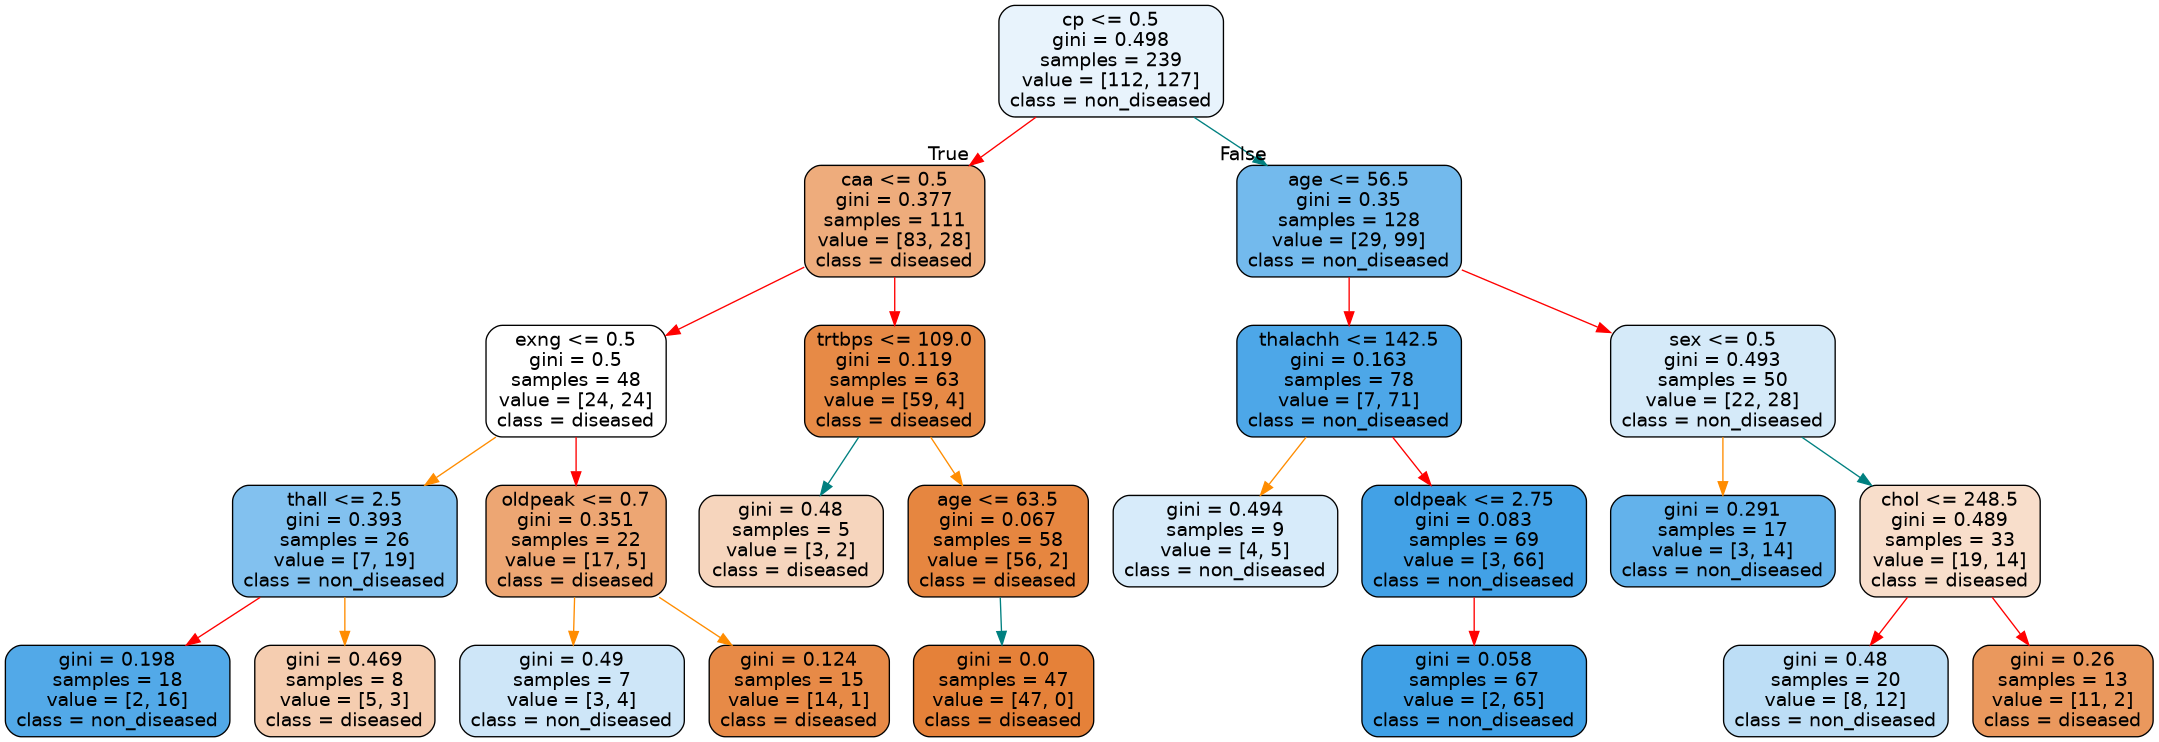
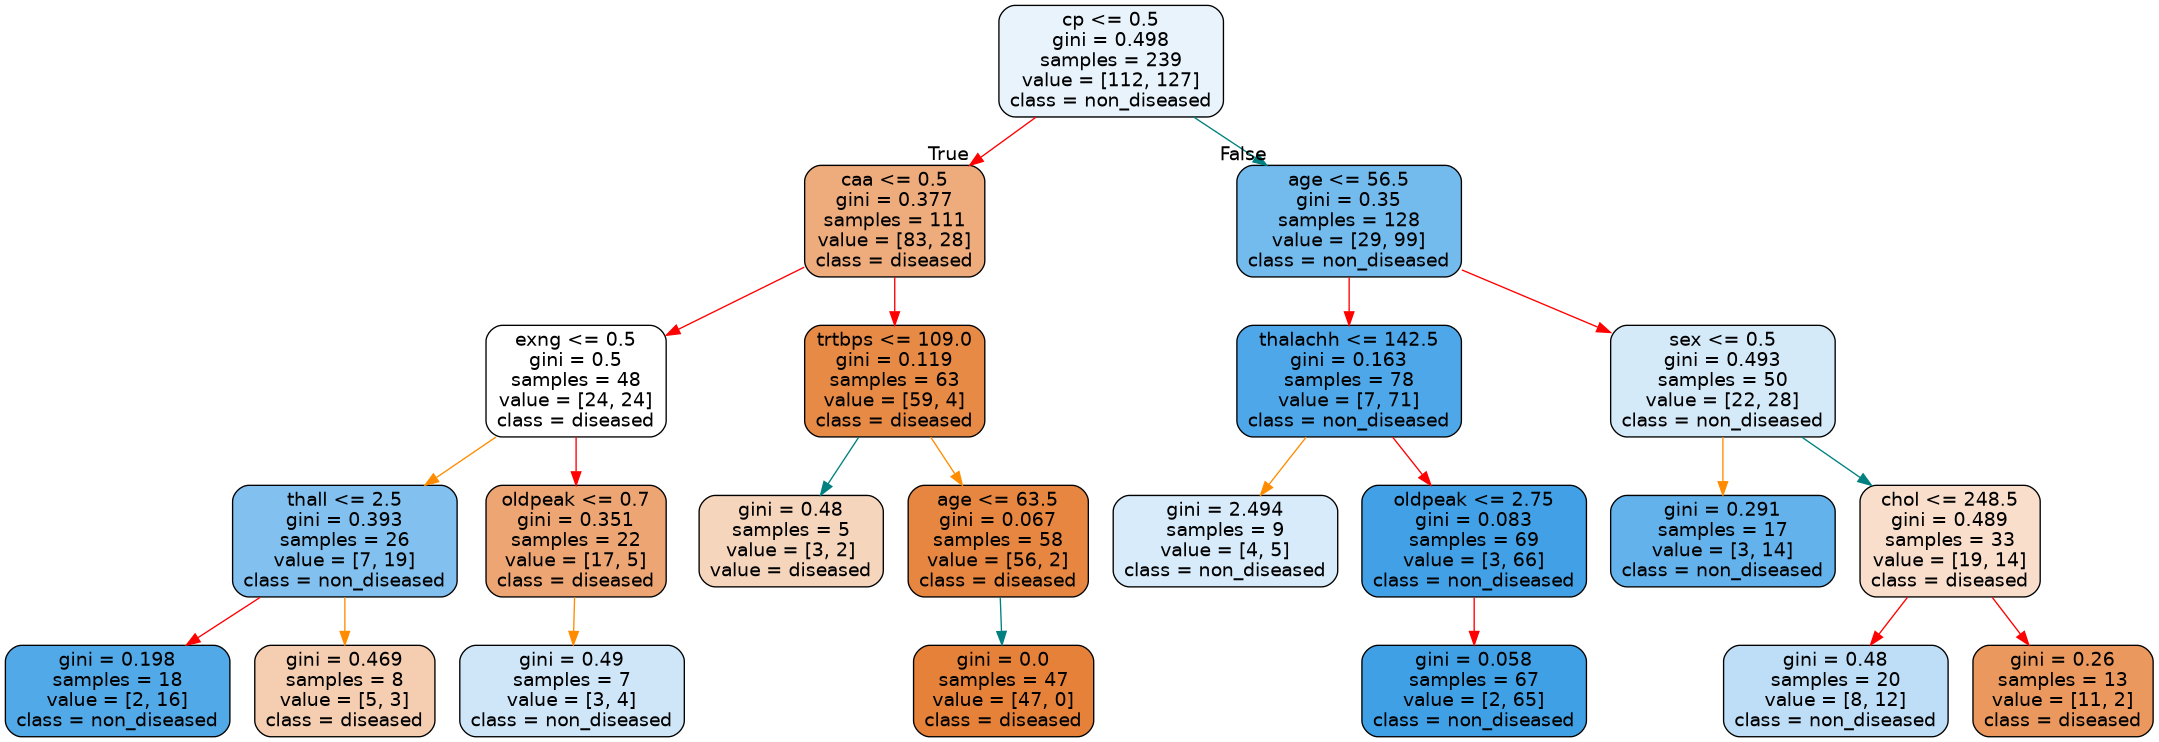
(791, 541) -> (791, 541)
(1225, 541) -> (1225, 541)
(799, 691) -> none
